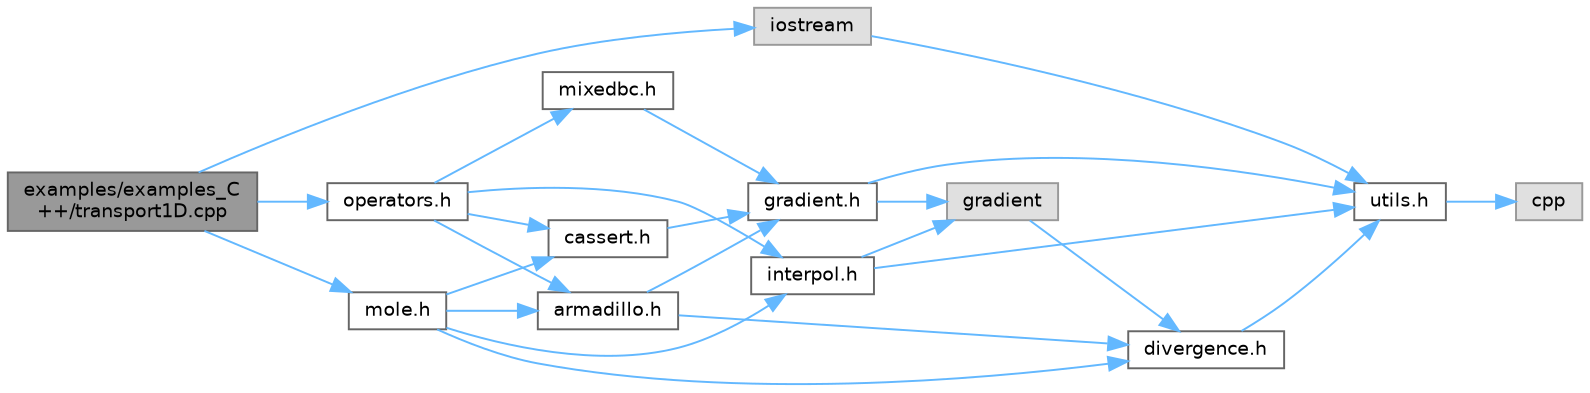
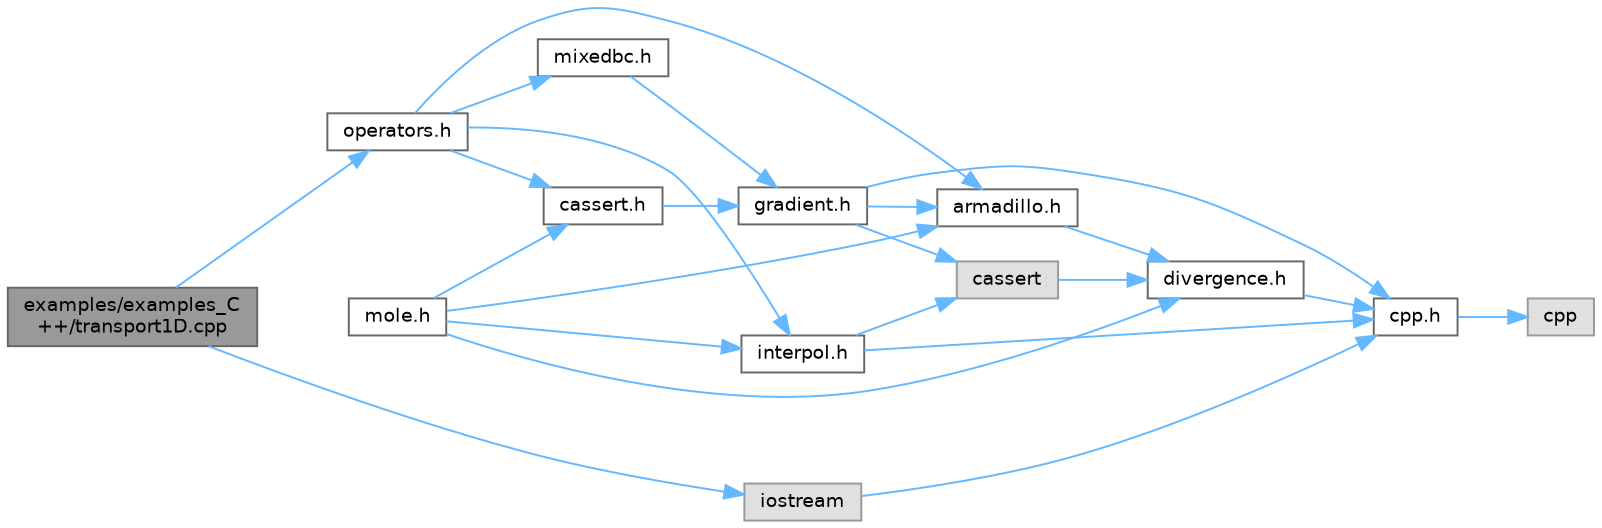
(1003, 202) -> (1007, 280)
(1400, 202) -> (1416, 317)
(269, 258) -> none
(704, 262) -> (892, 207)
